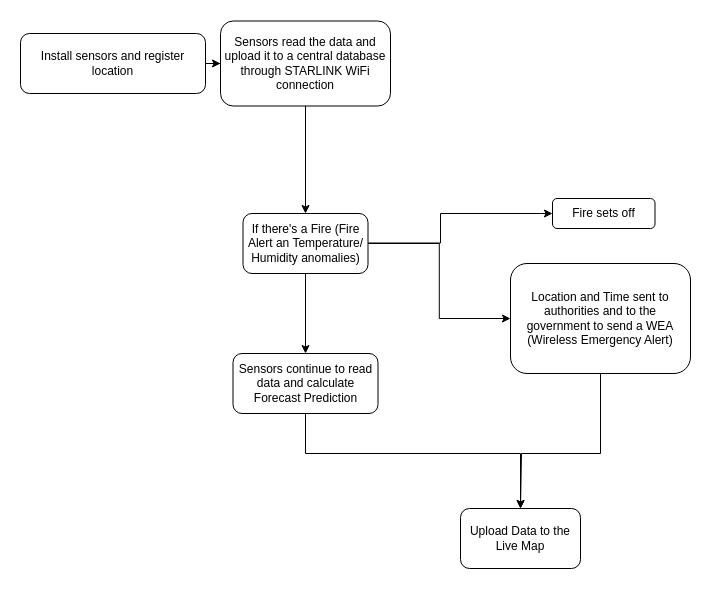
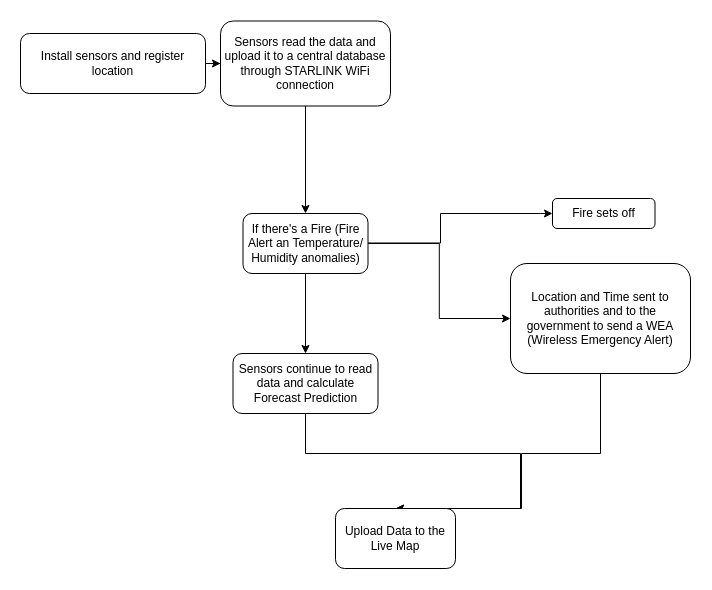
(521, 539) -> (396, 539)
